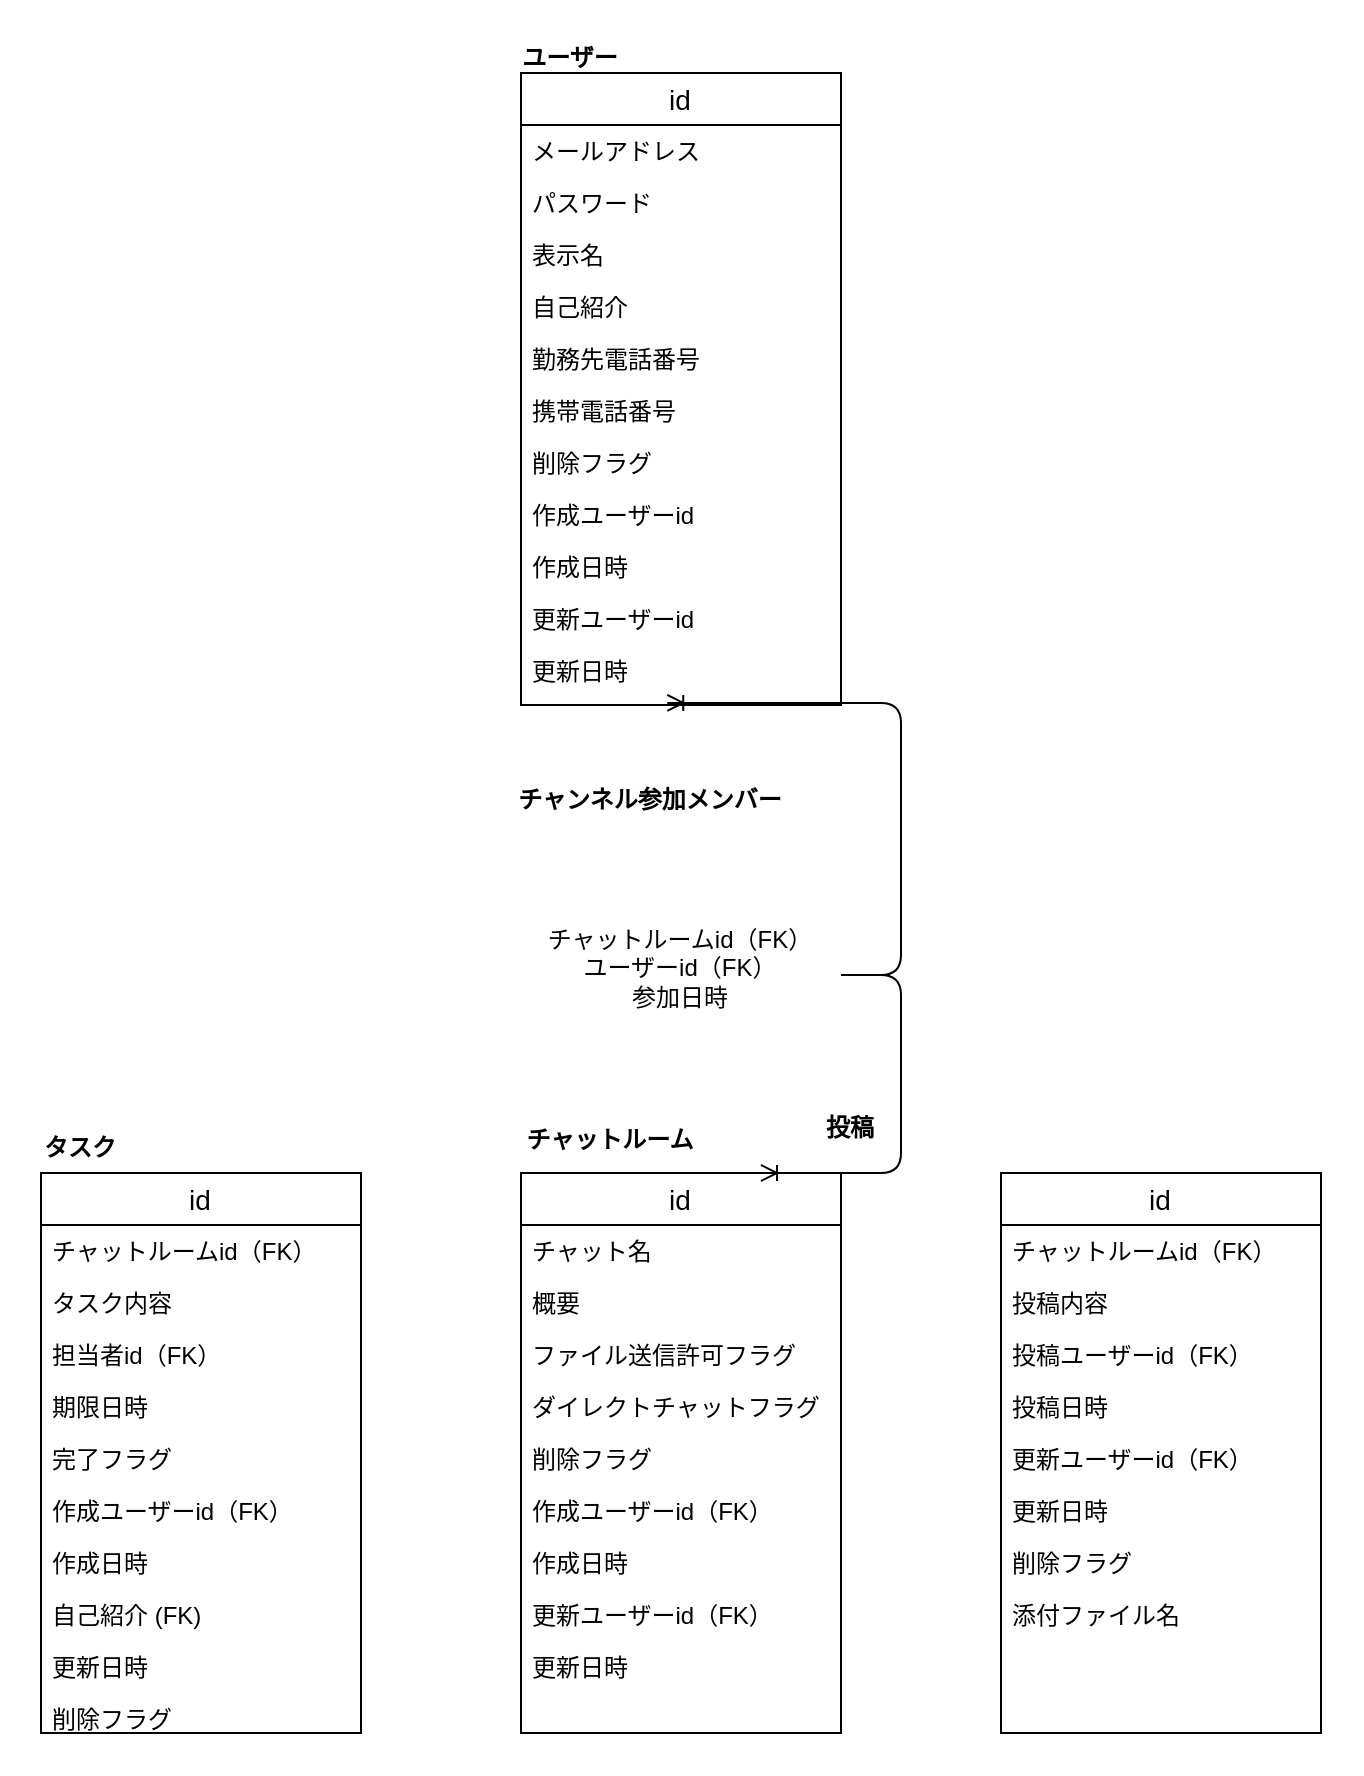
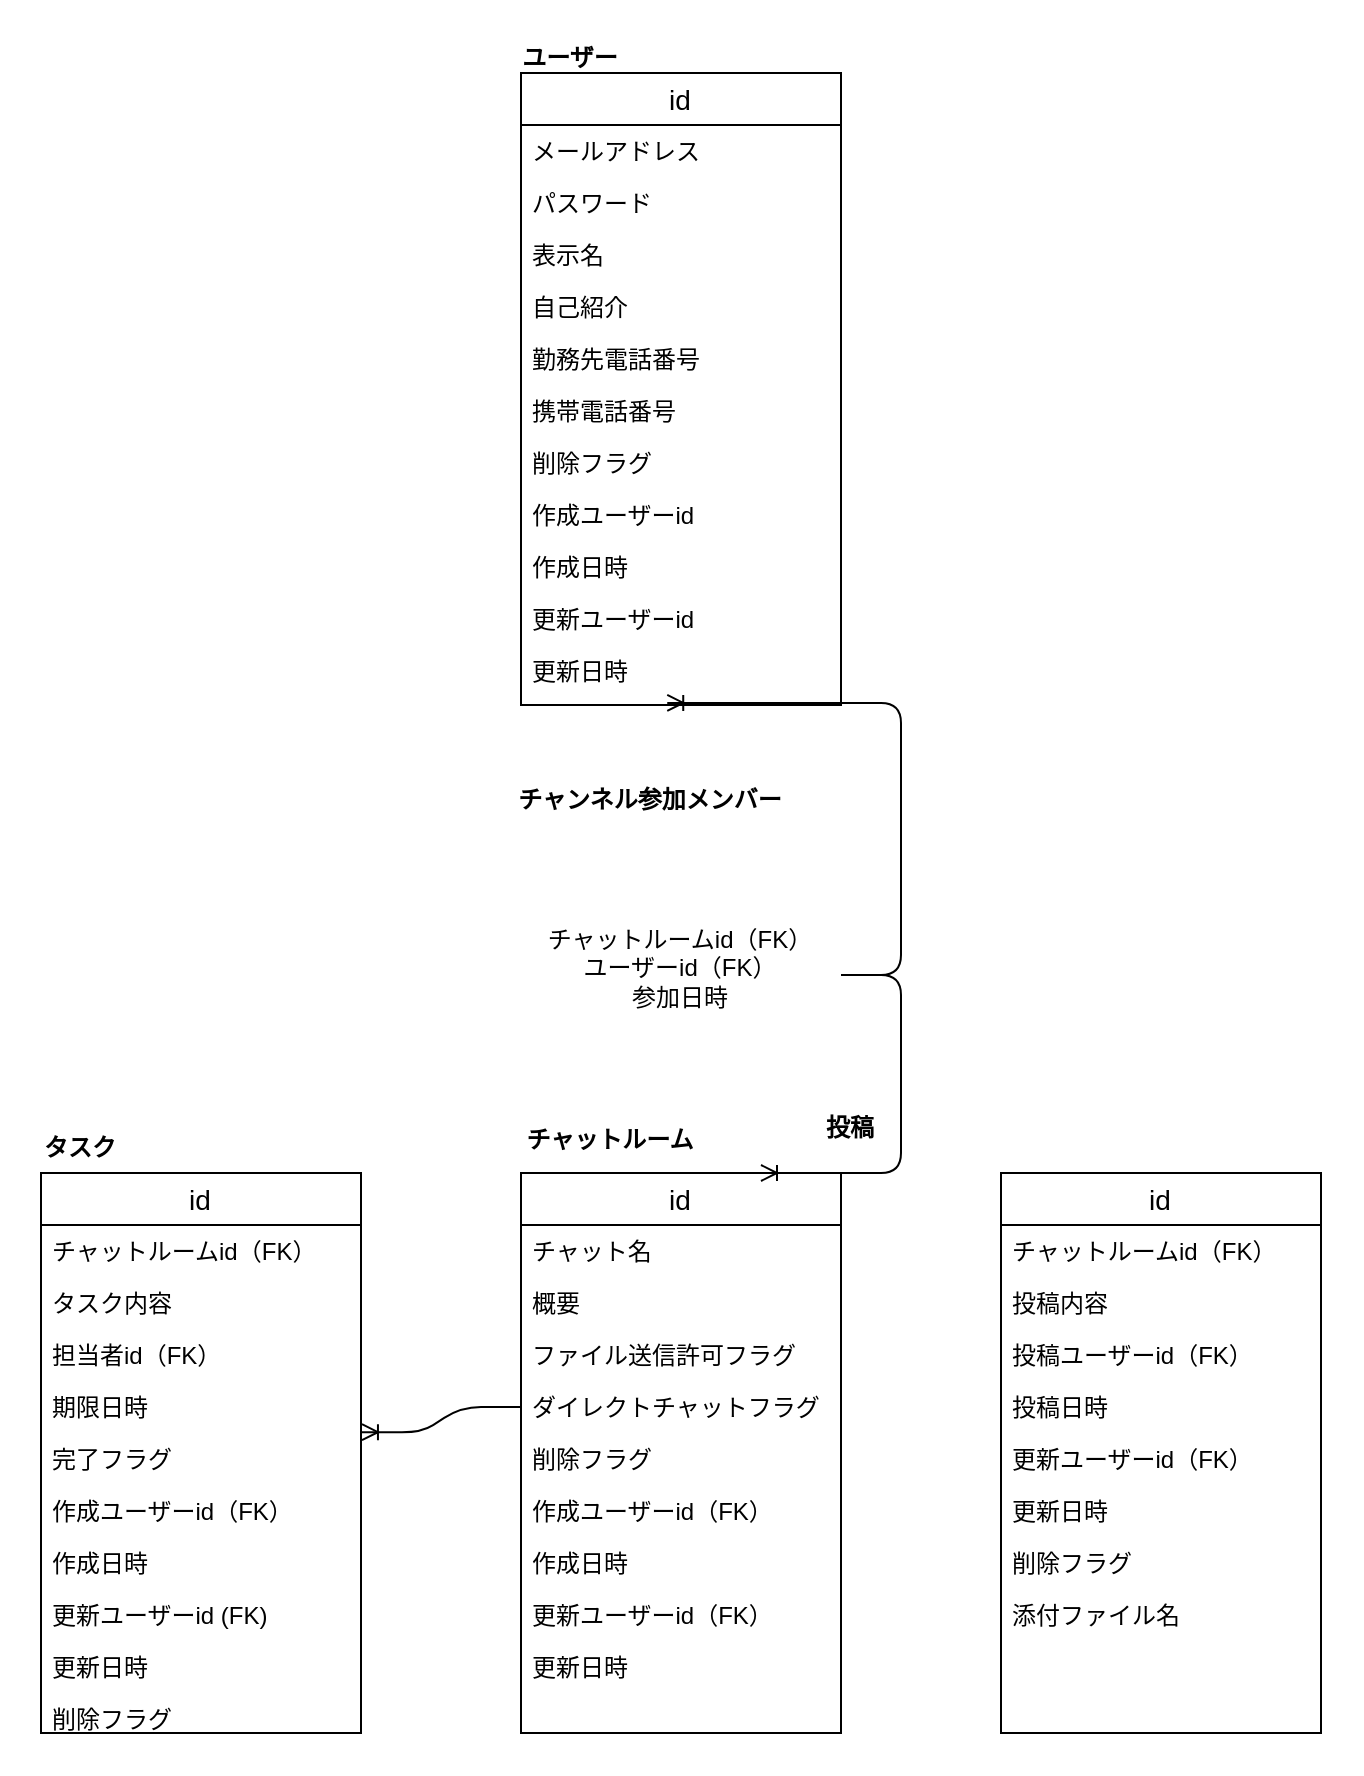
none -> (440, 1421)
(130, 1616) -> (165, 1616)
